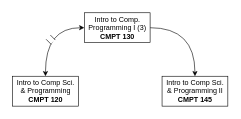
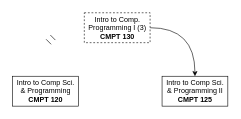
(117, 28) -> (117, 28)
(55, 38) -> none
(196, 92) -> (196, 92)
